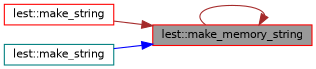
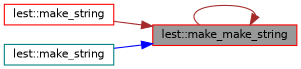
(232, 35) -> (225, 35)
